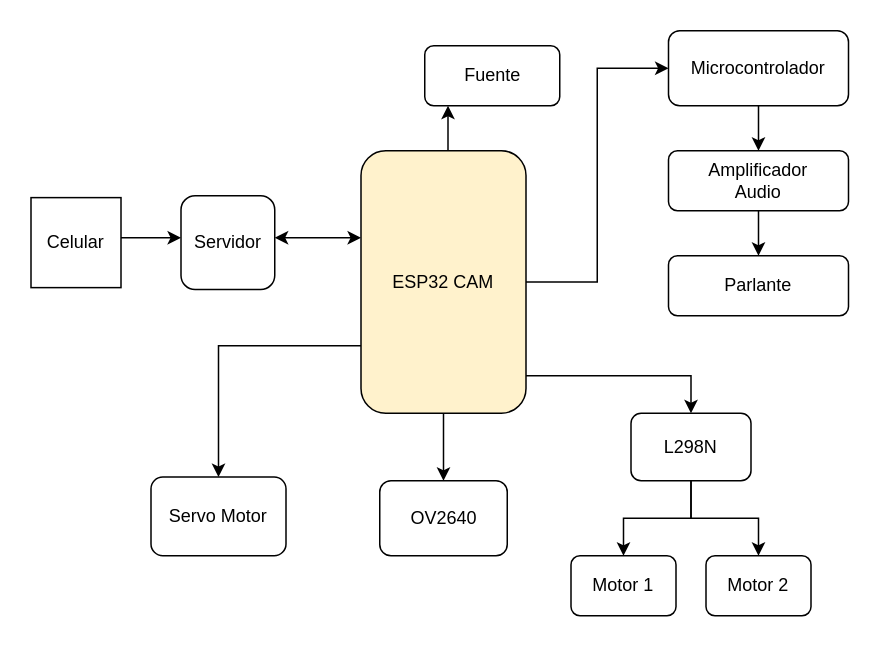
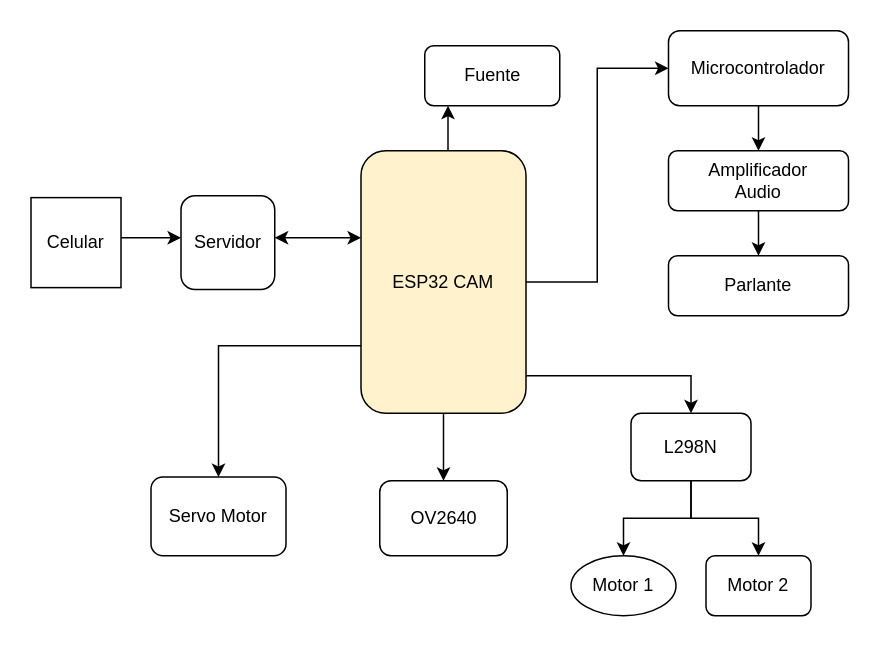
(623, 586) -> (623, 586)
